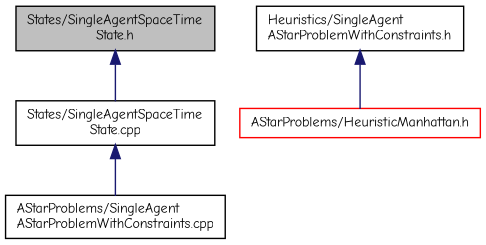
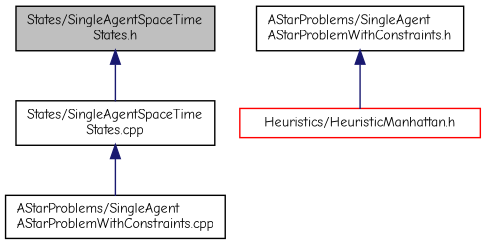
(115, 29) -> (115, 29)
(360, 29) -> (360, 29)
(115, 123) -> (115, 123)
(360, 123) -> (360, 123)
